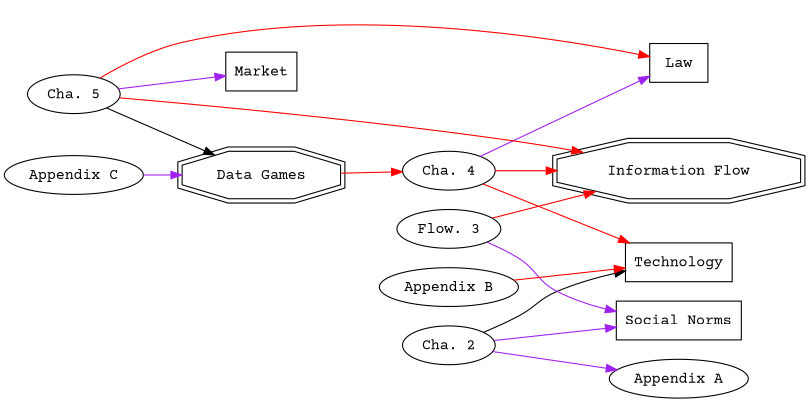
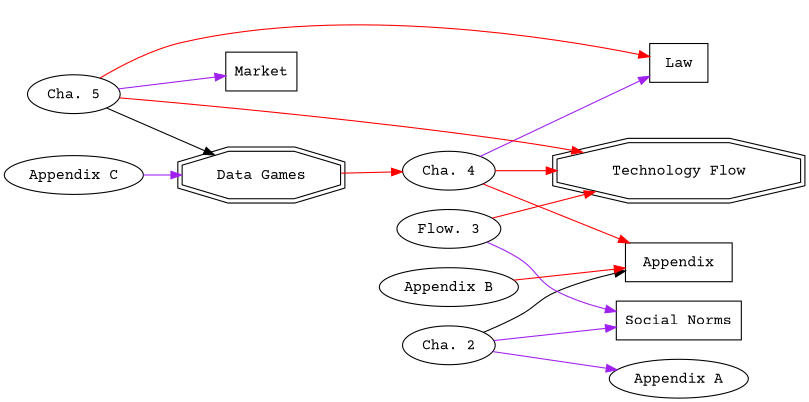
(679, 171) -> (679, 171)
(679, 262) -> (679, 262)
